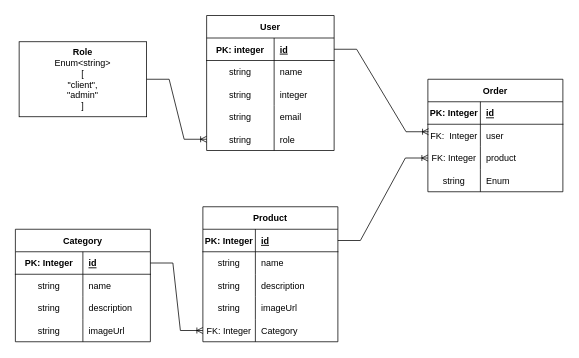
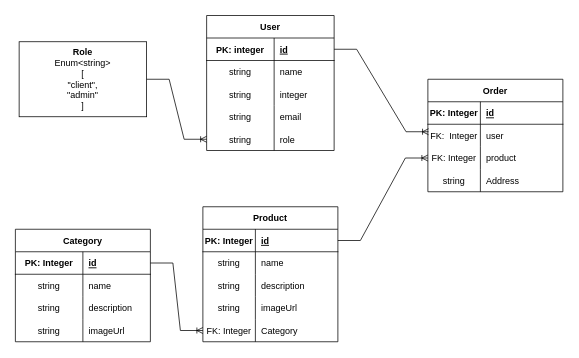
(496, 181) -> (504, 181)
